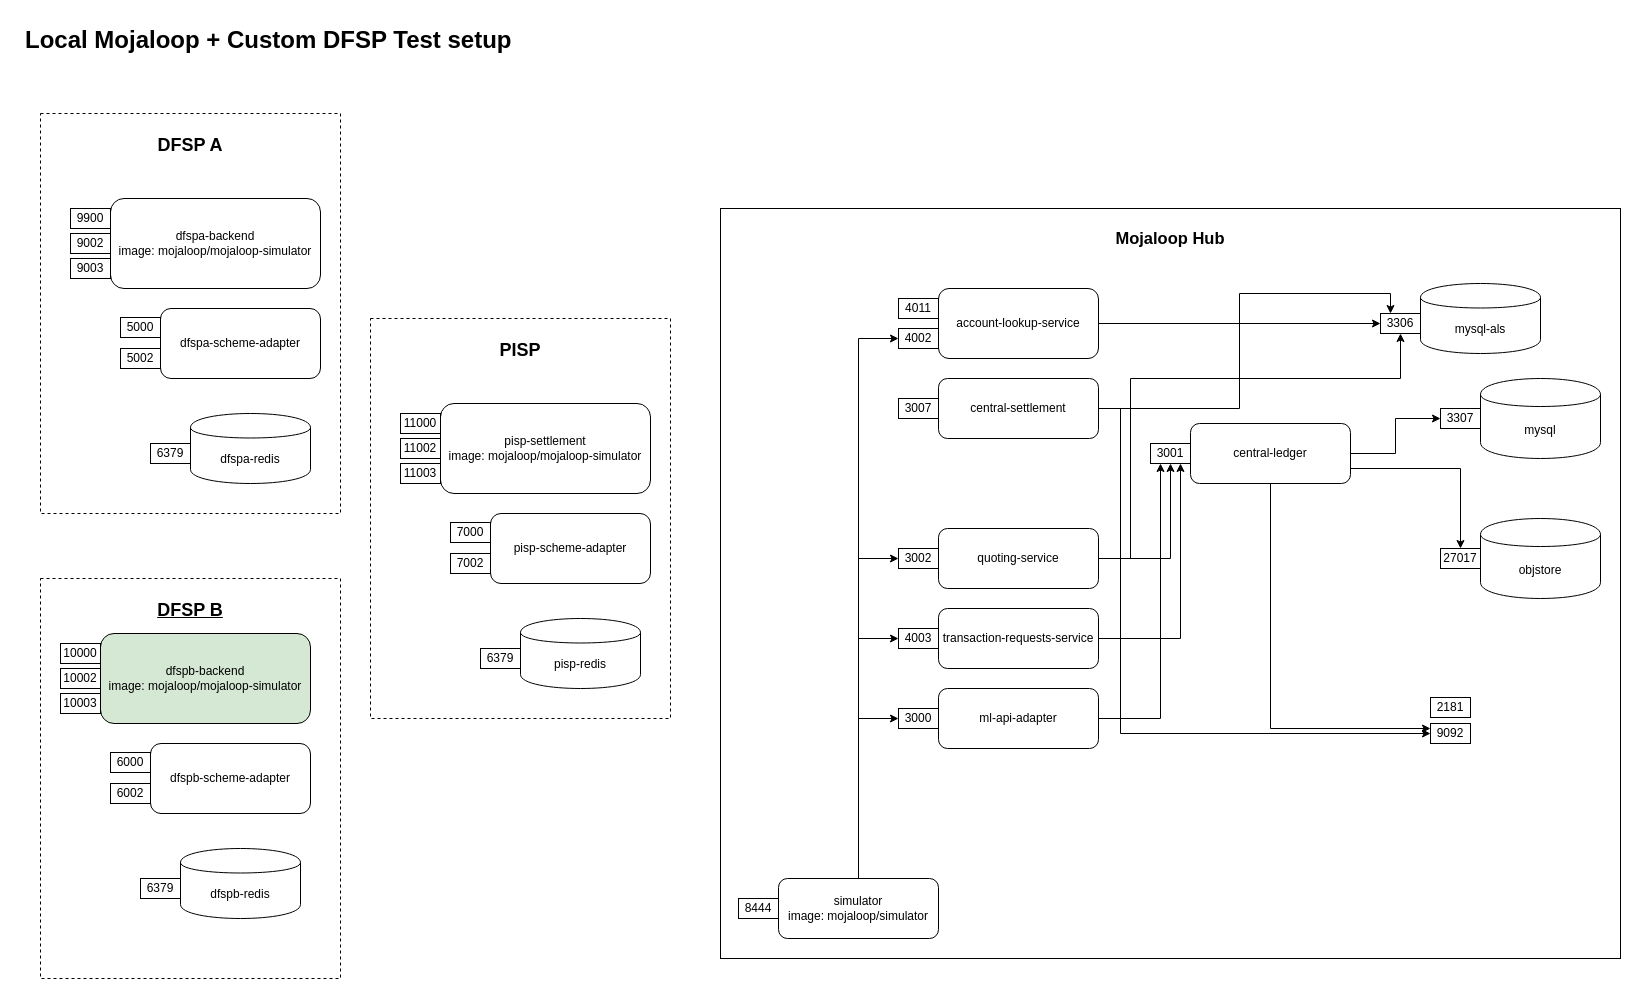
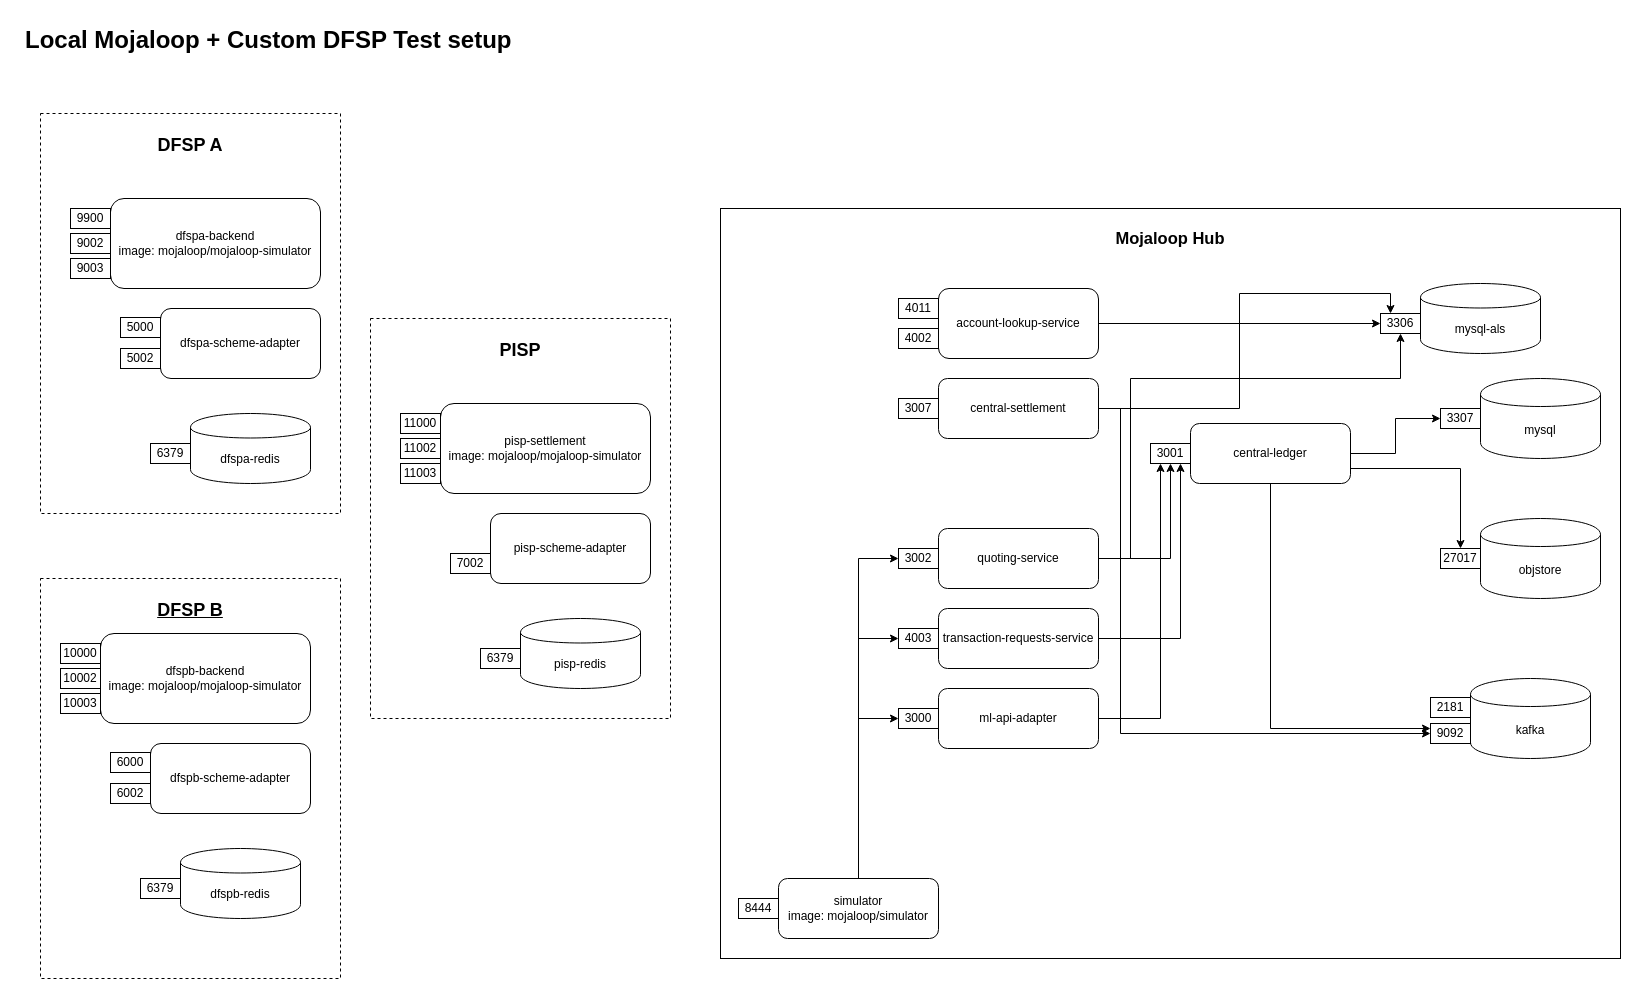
(859, 432) -> none
(471, 533) -> none
(206, 679) -> (206, 679)
none -> (1531, 719)
